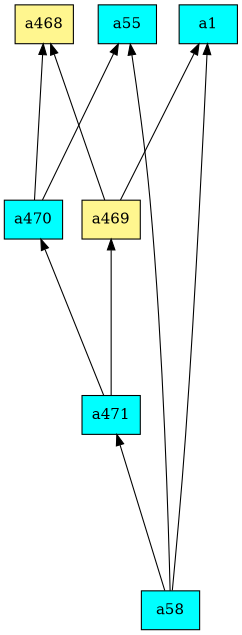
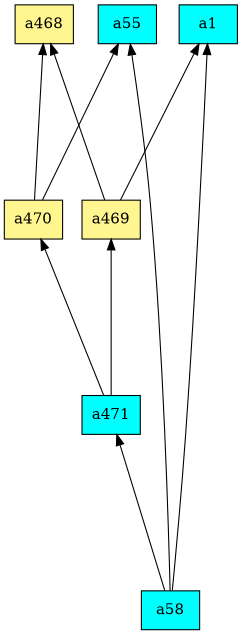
(33, 220) -> (33, 220)
